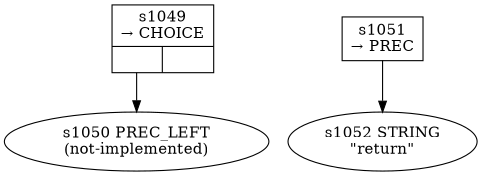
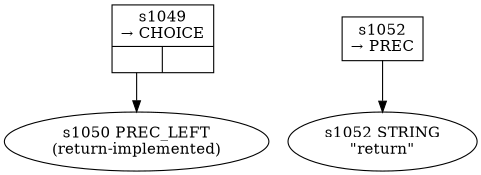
(383, 39) -> (383, 39)
(137, 142) -> (137, 142)
